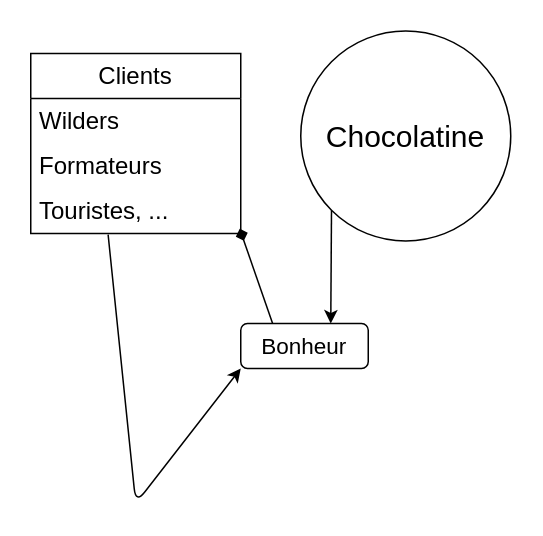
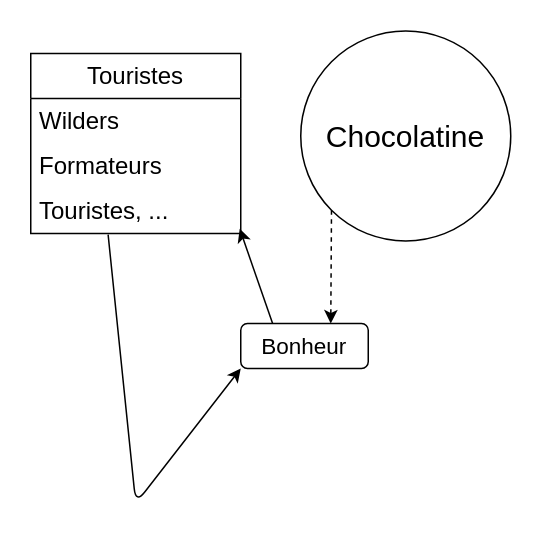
(136, 76) -> (136, 76)
(244, 240) -> (243, 239)
(331, 261) -> (331, 261)
